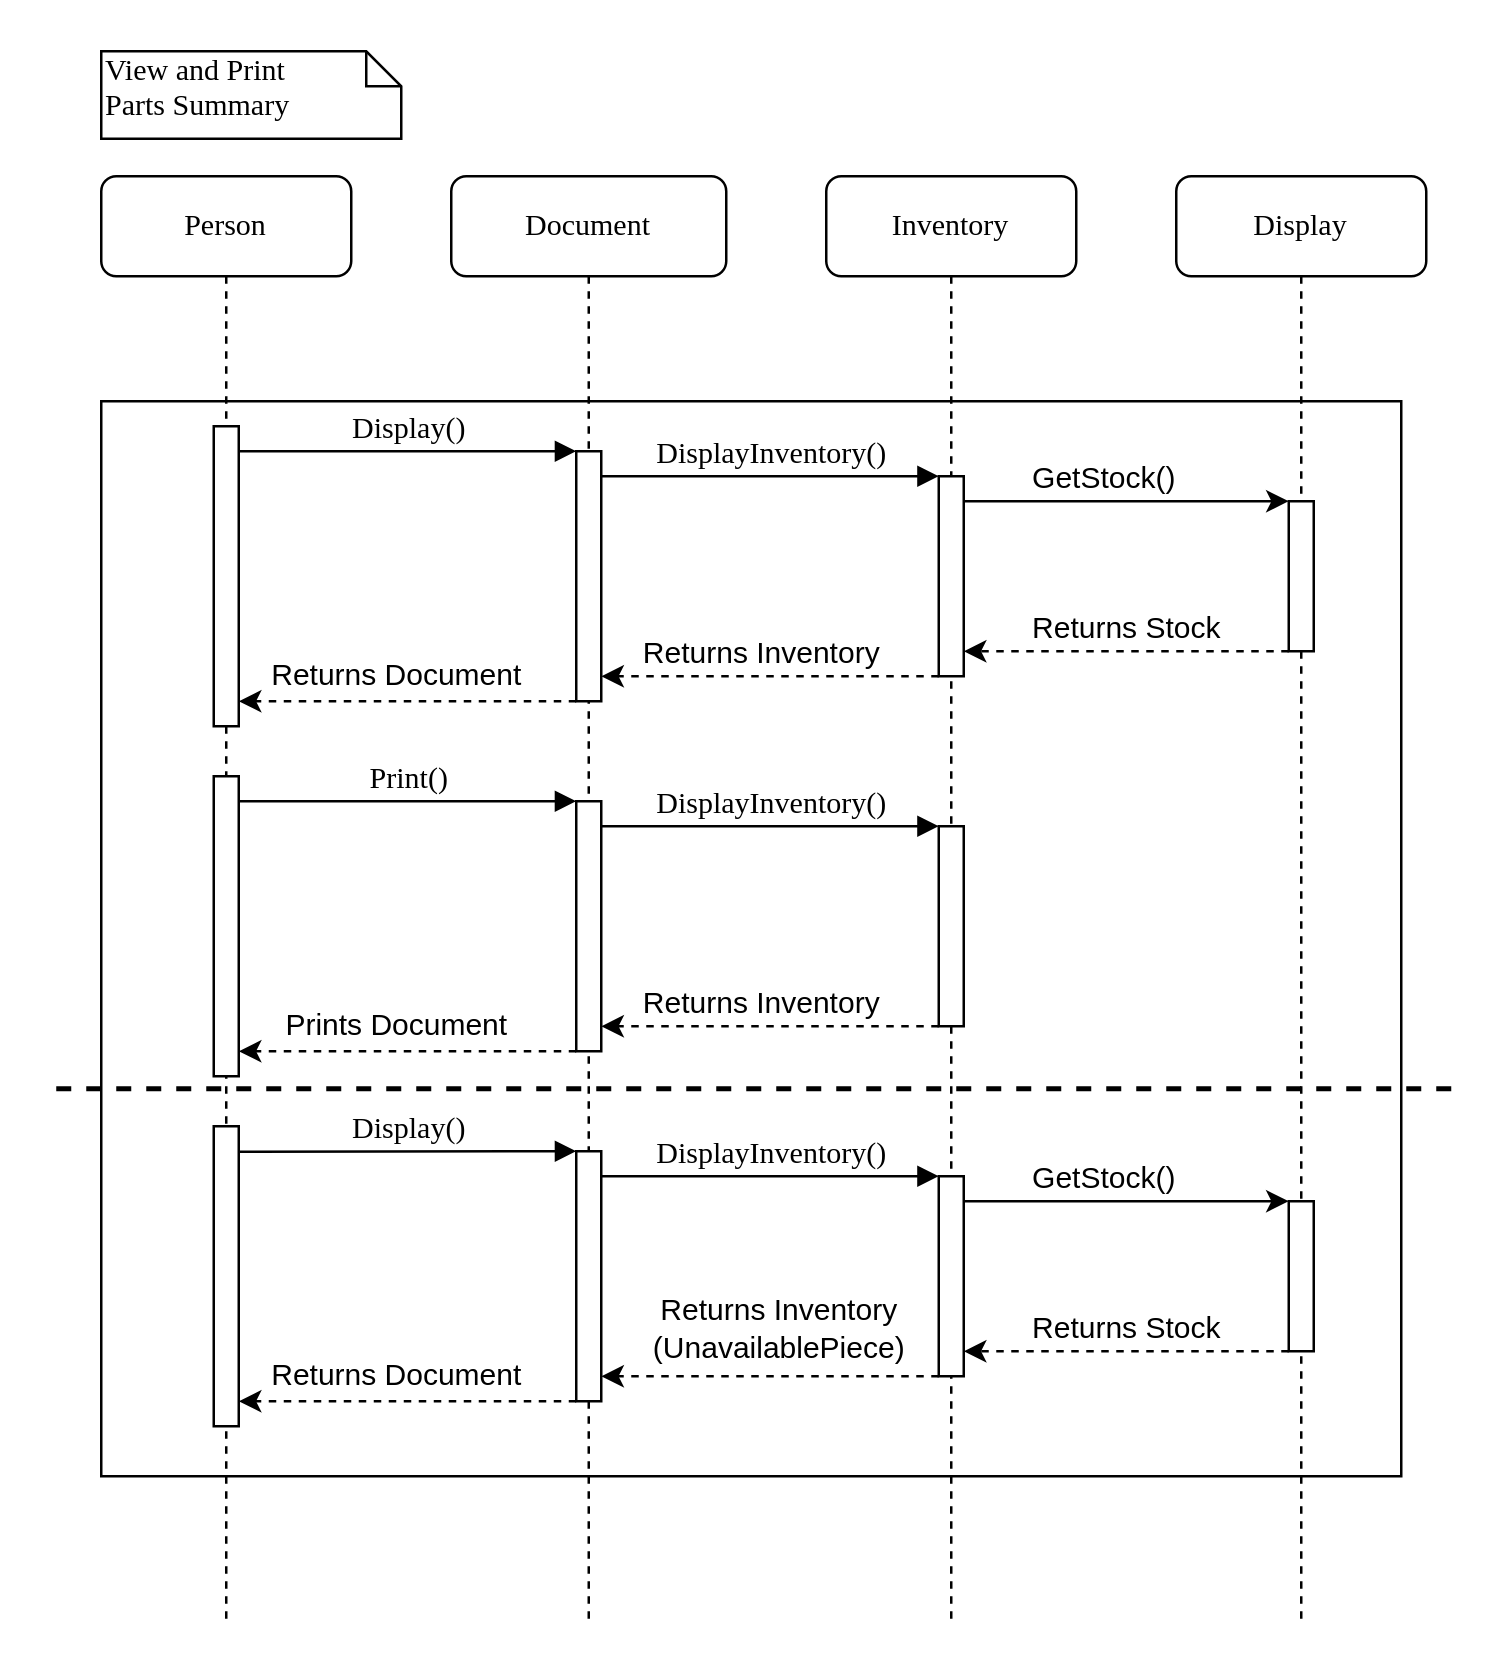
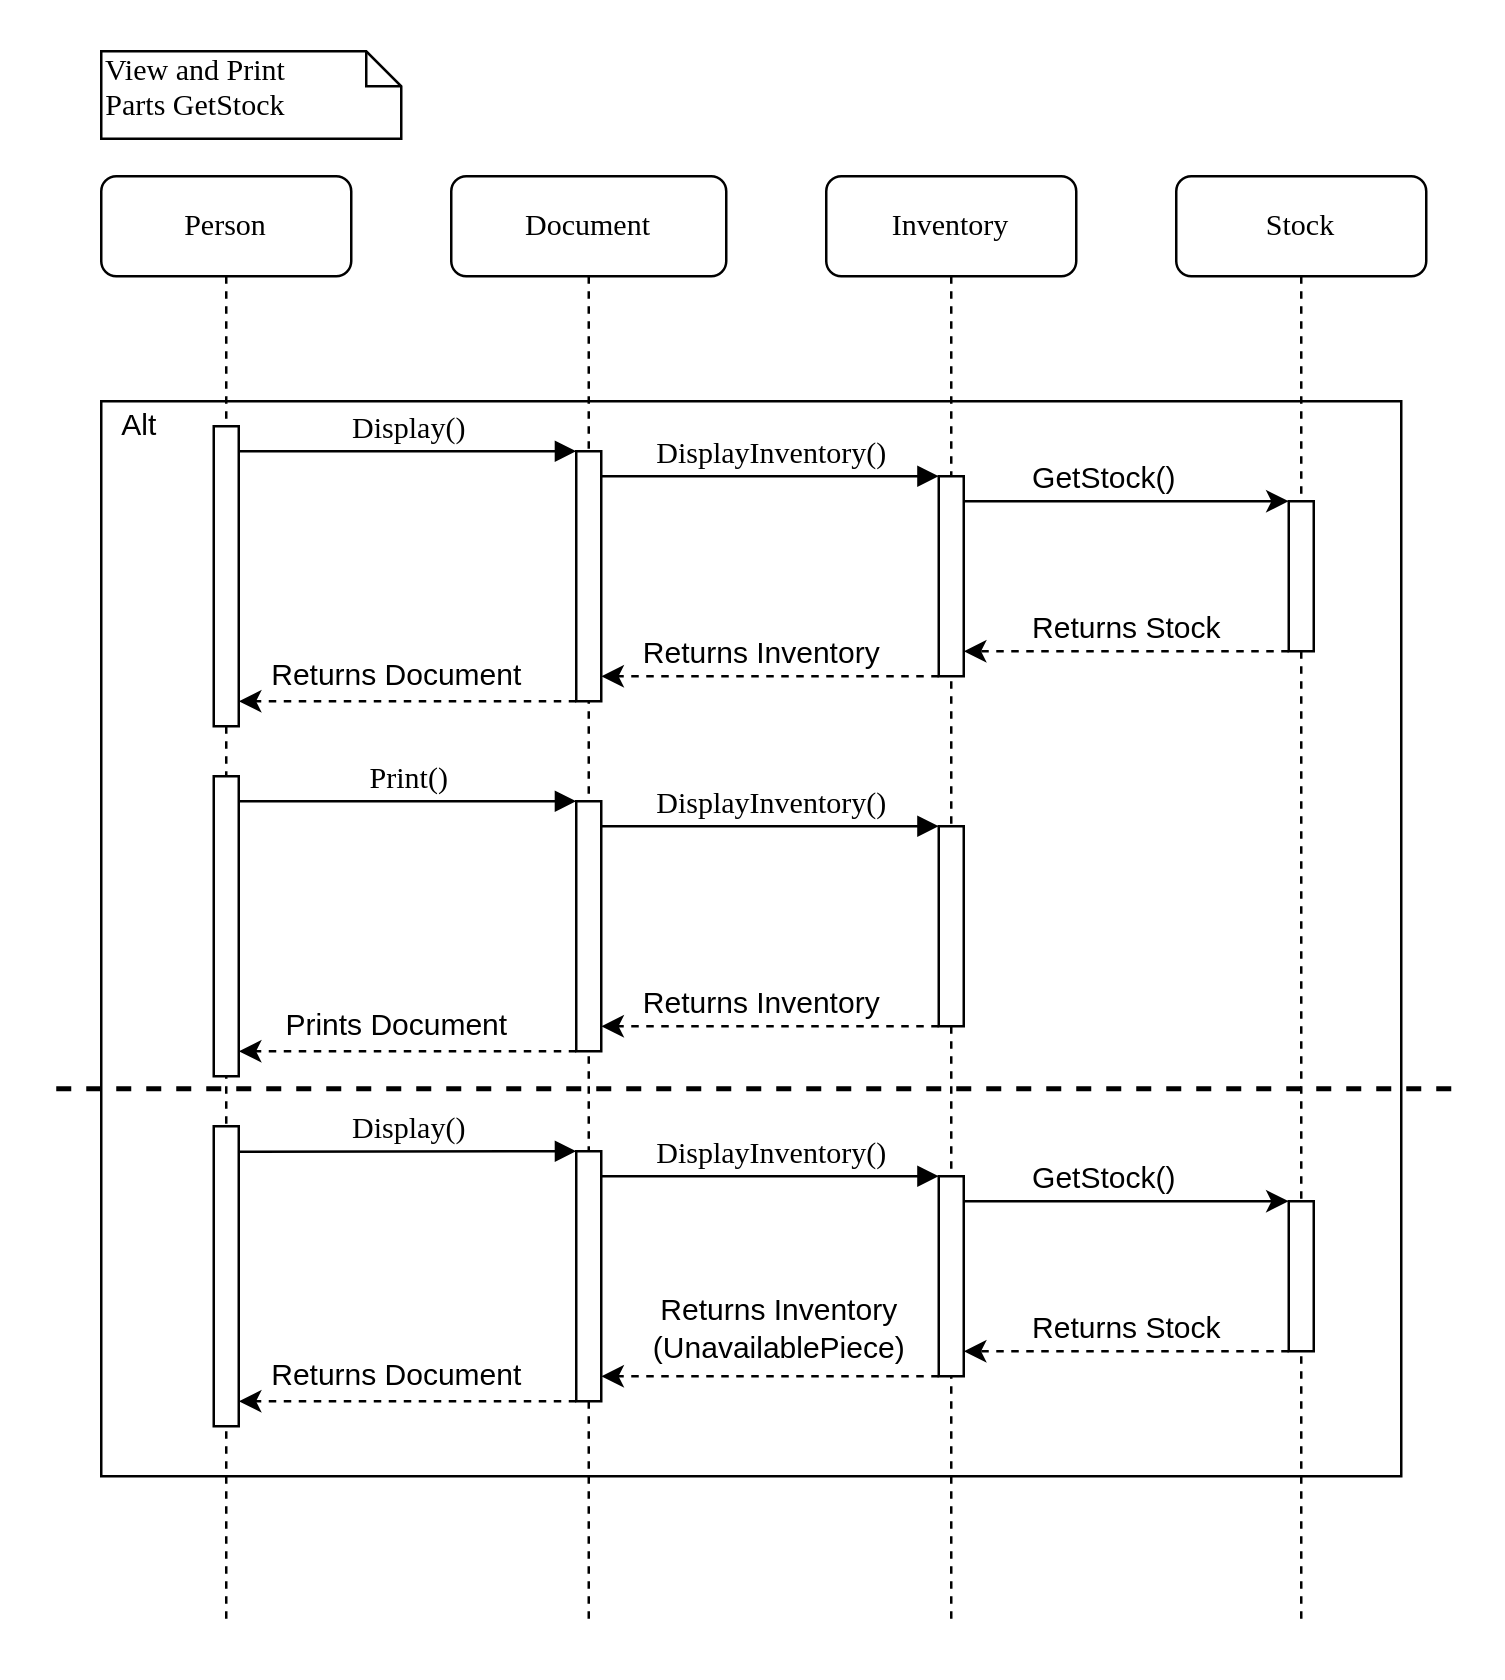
(212, 90) -> (220, 90)
(1301, 226) -> (1301, 226)
none -> (139, 426)
